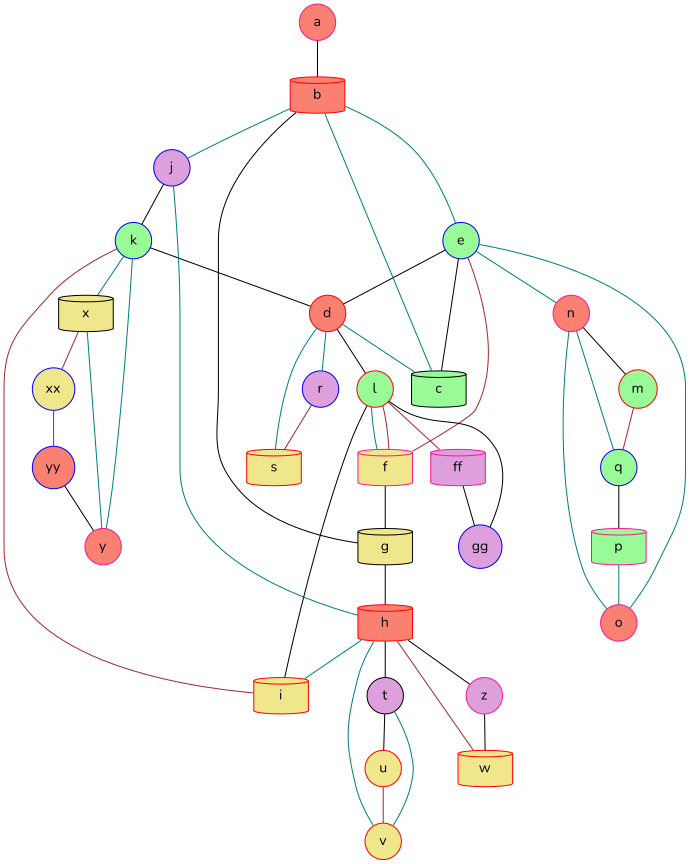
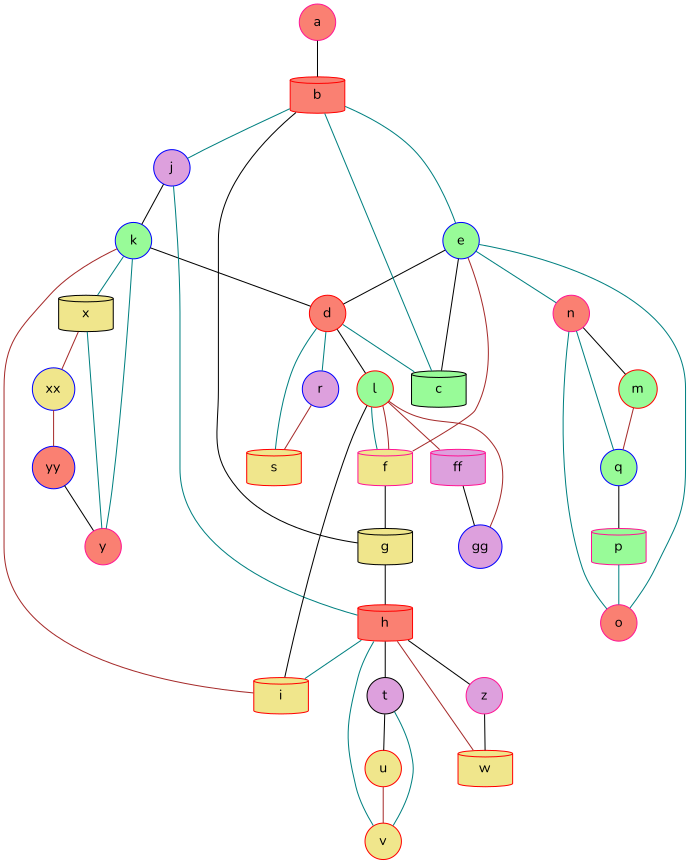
(483, 434) -> (483, 434)
